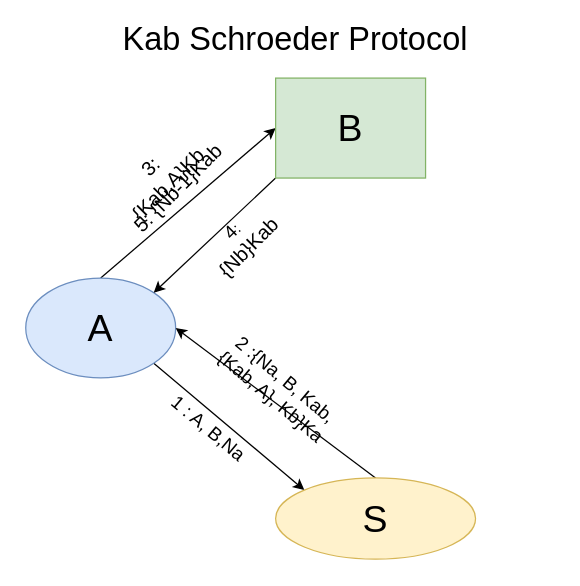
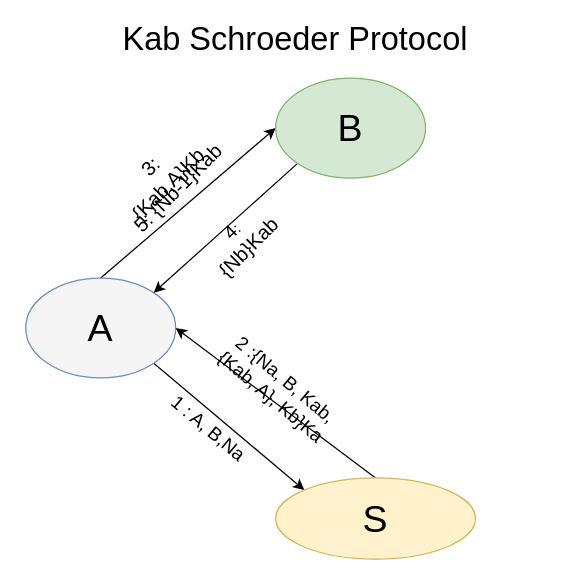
(351, 128) -> (351, 128)
(101, 328) -> (101, 328)
